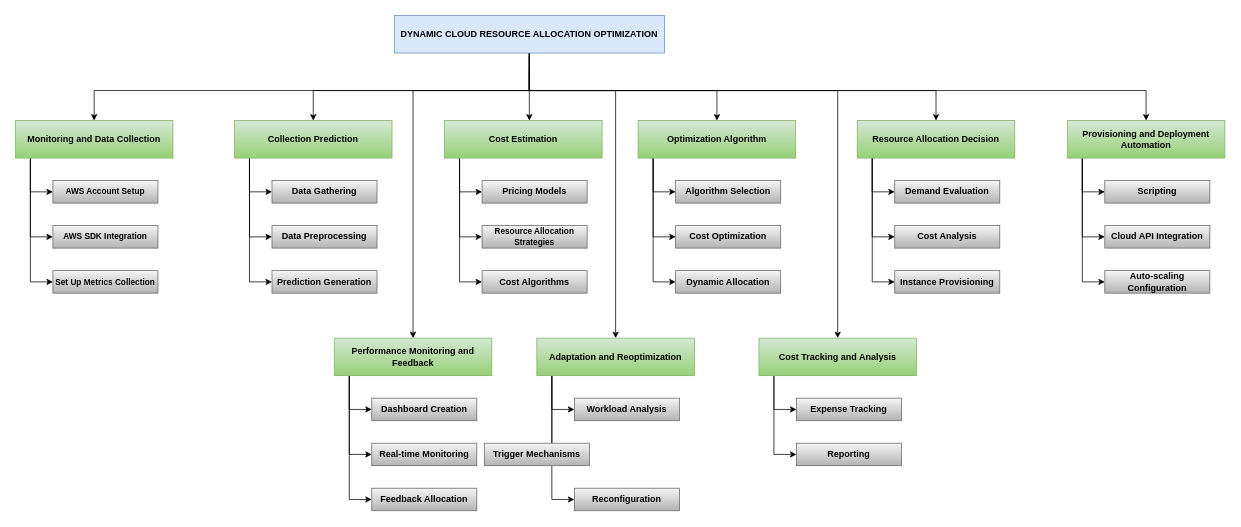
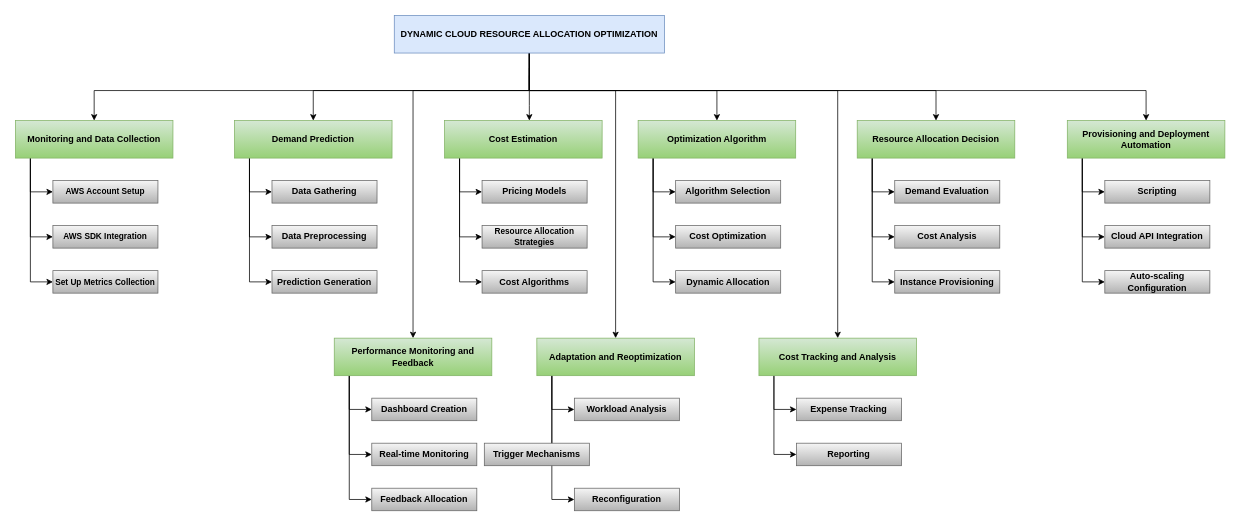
(313, 139) -> (313, 139)
